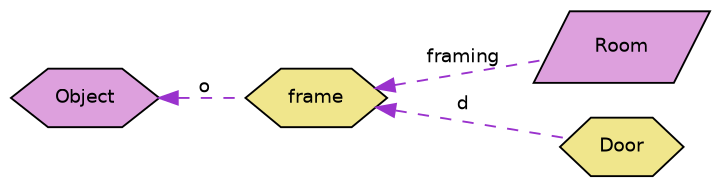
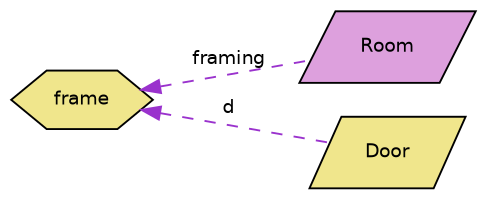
(85, 98) -> none
(622, 147) -> (388, 153)
